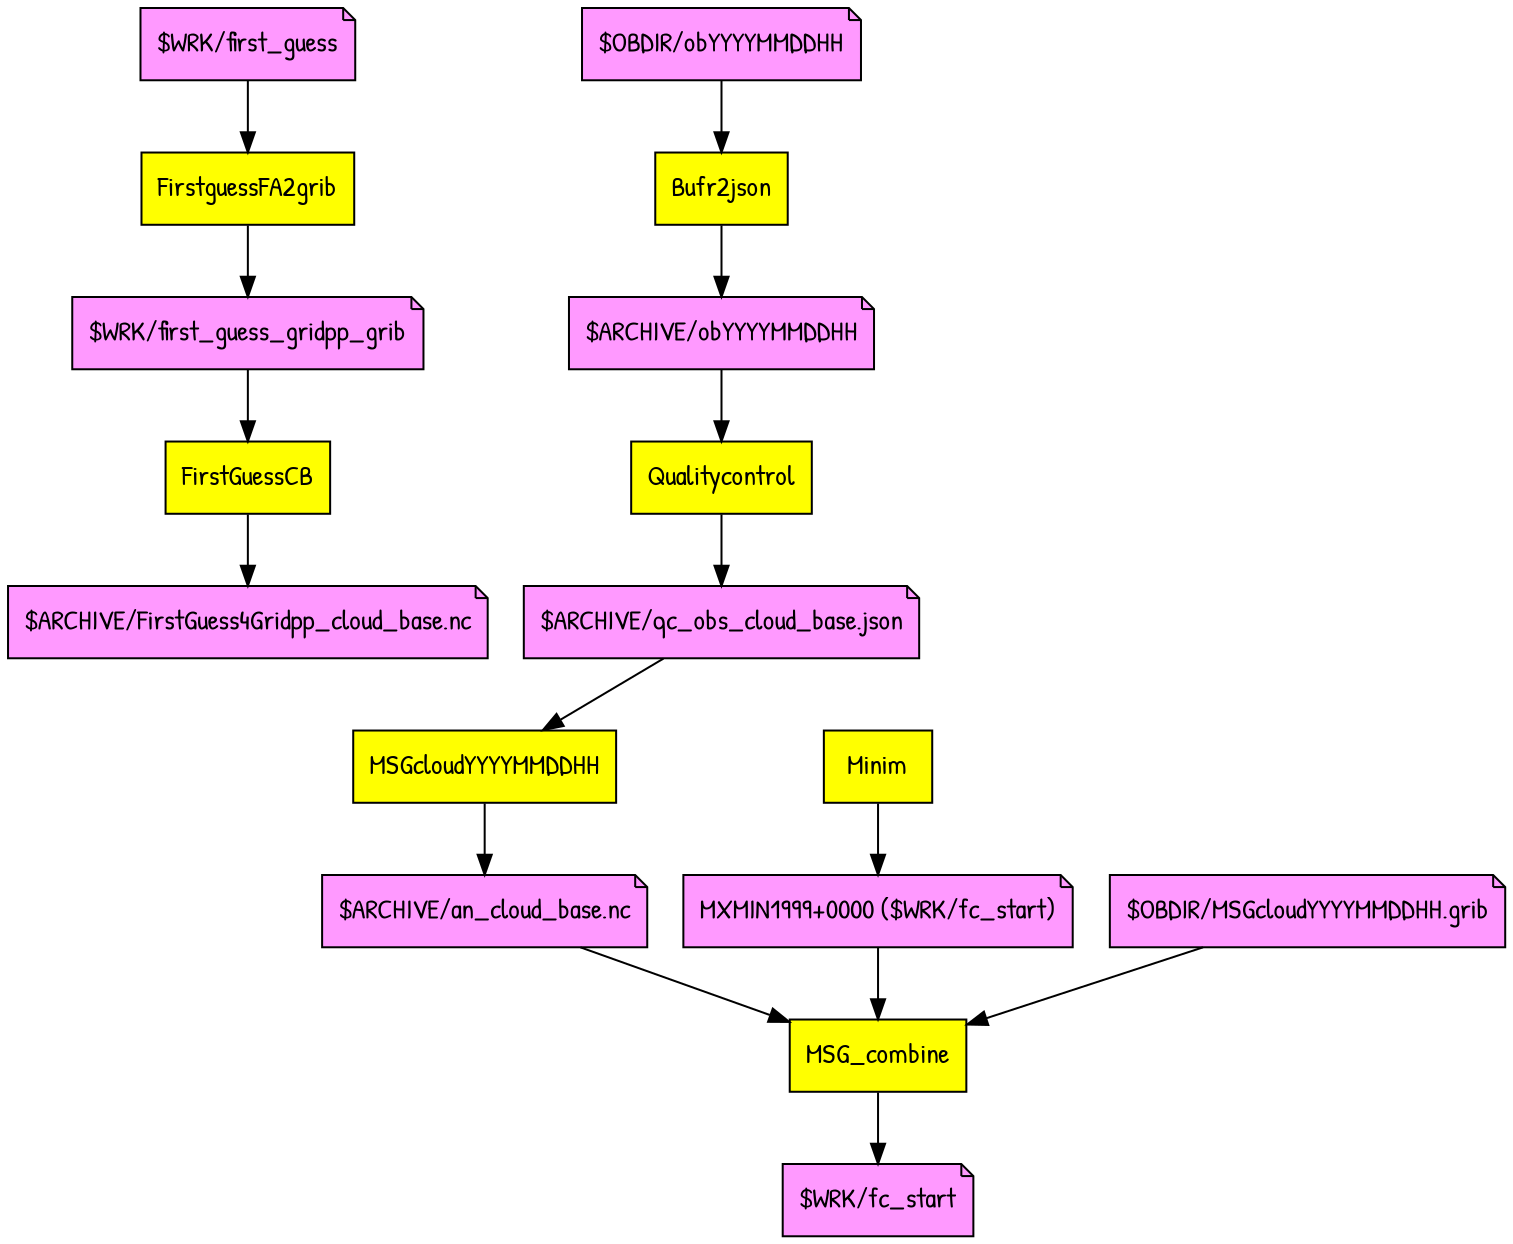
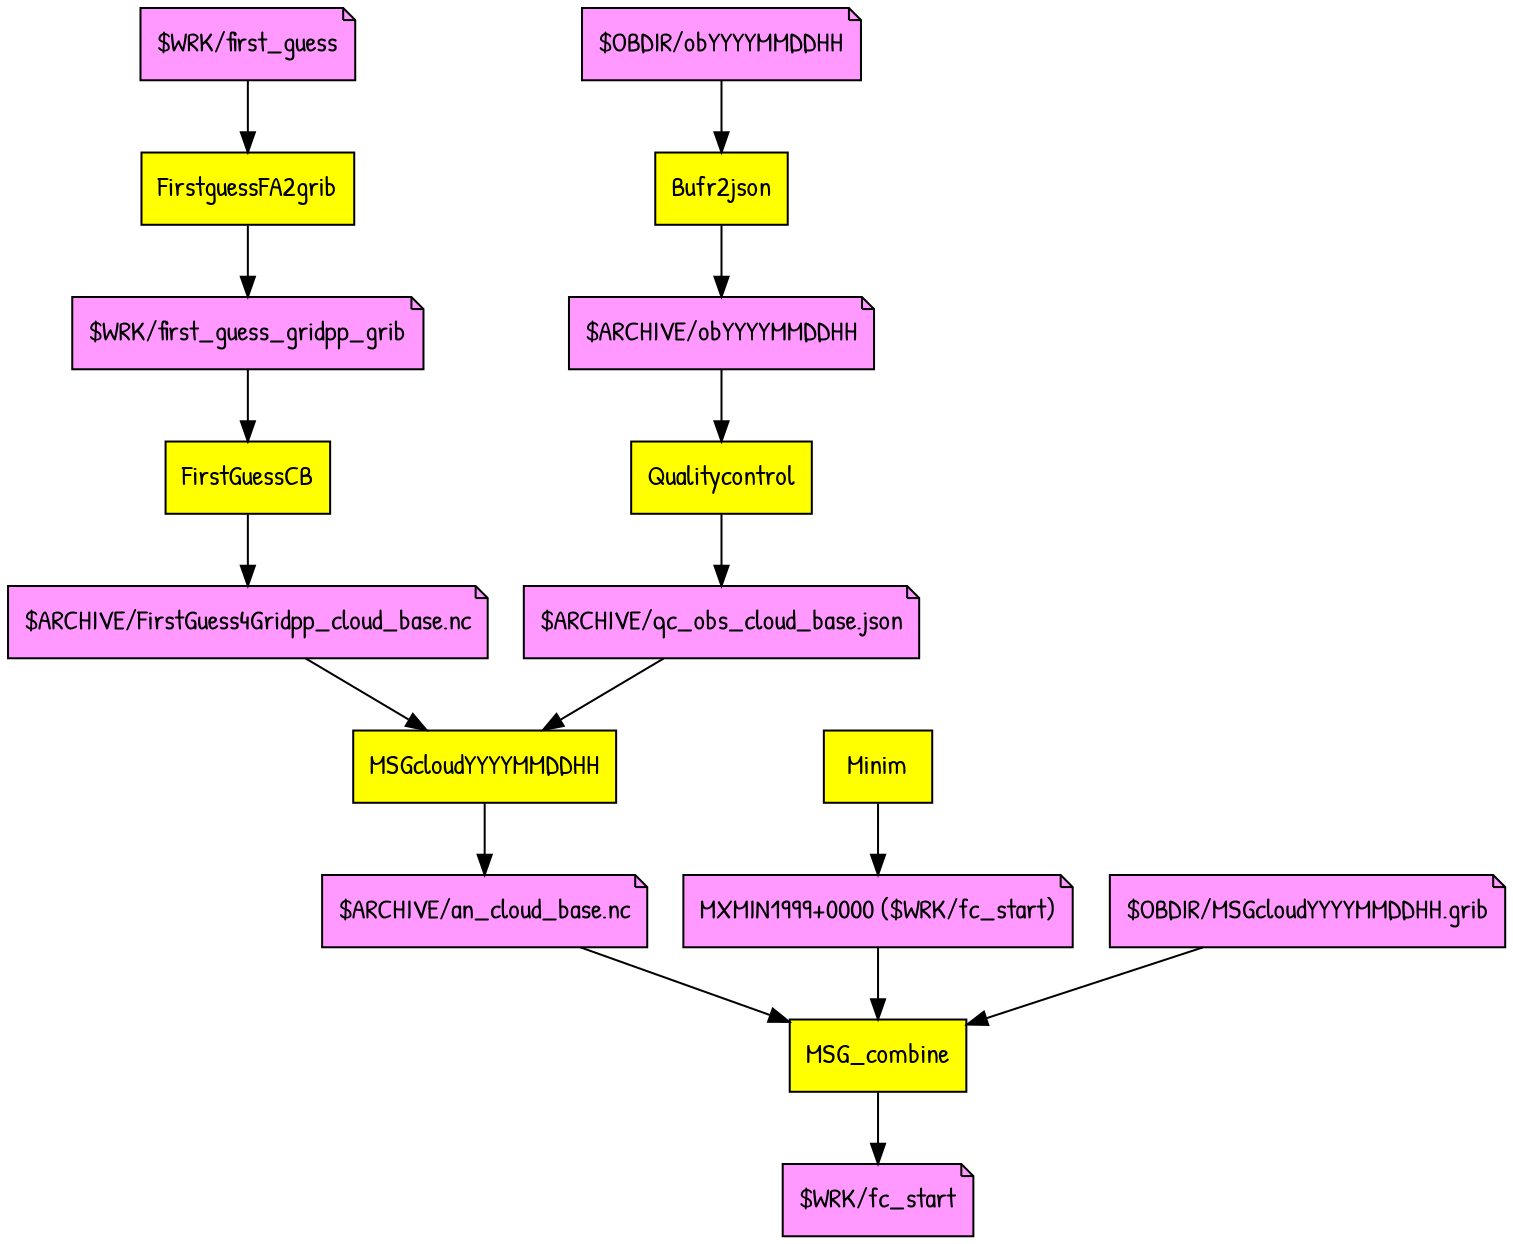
none -> (357, 689)
